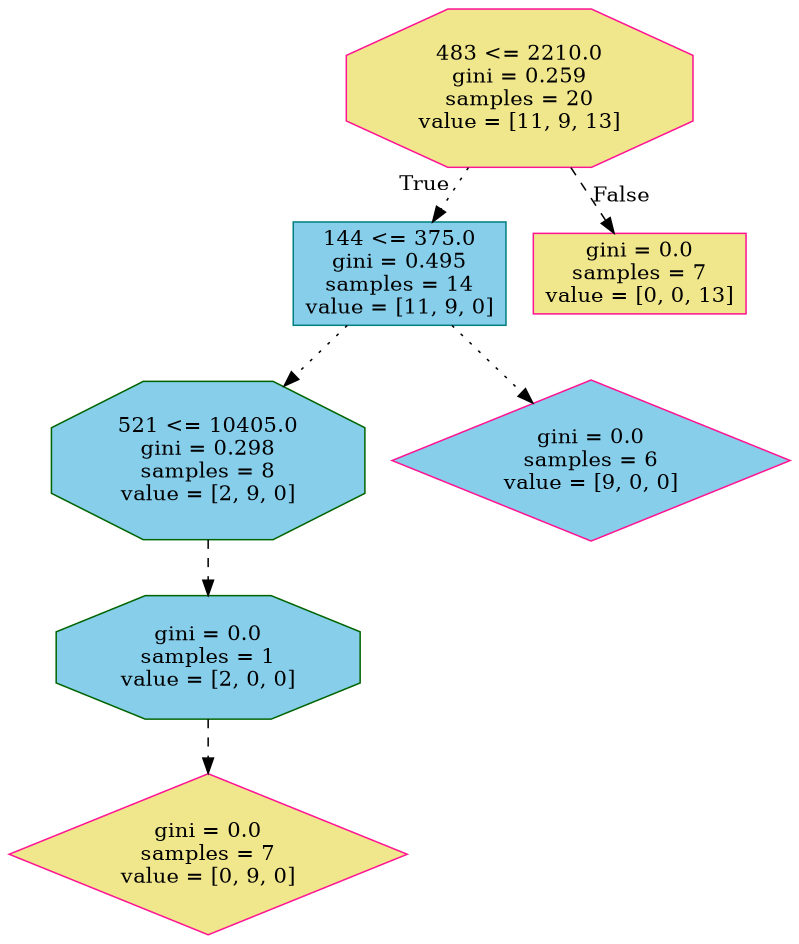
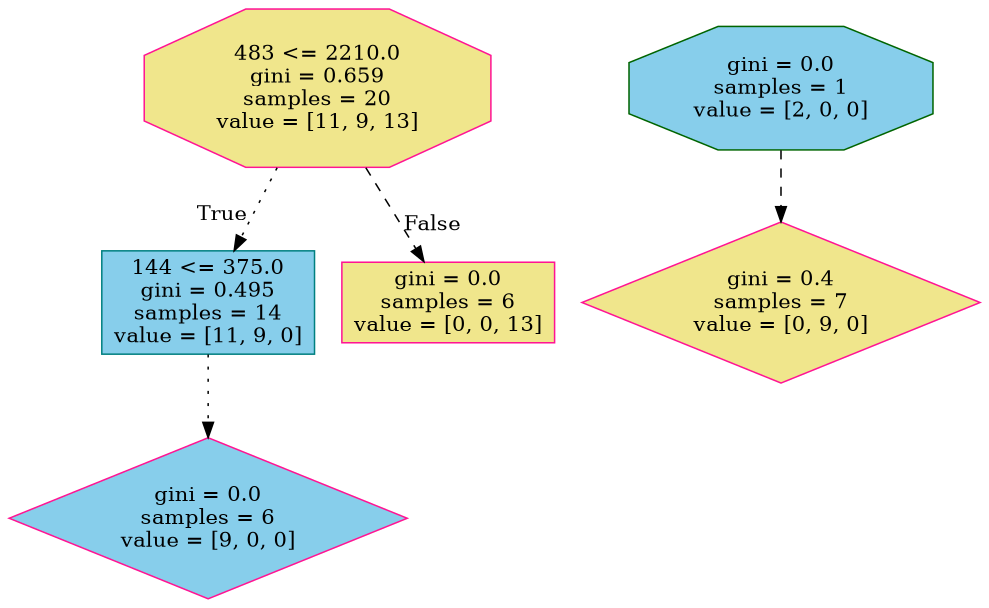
(520, 88) -> (318, 88)
(640, 274) -> (448, 303)
(208, 461) -> none
(208, 854) -> (781, 303)
